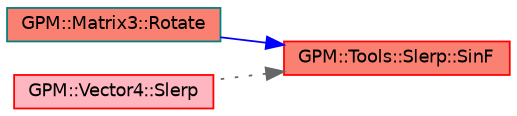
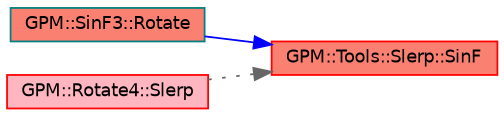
(114, 25) -> (108, 25)
(114, 92) -> (108, 92)
